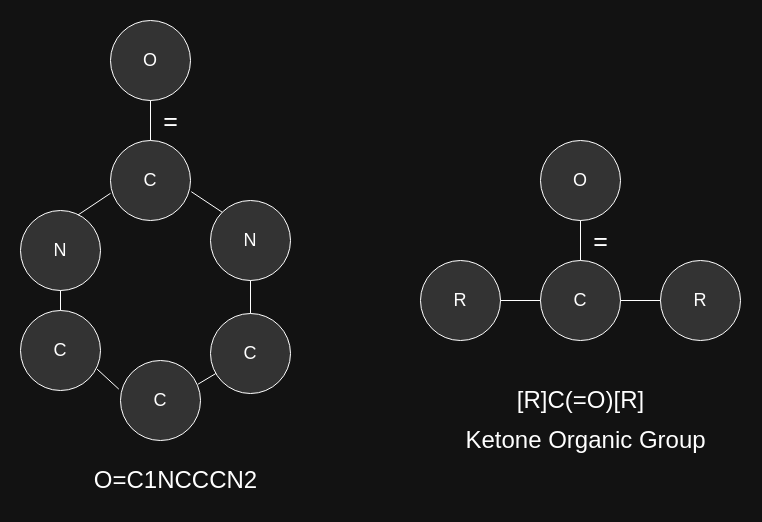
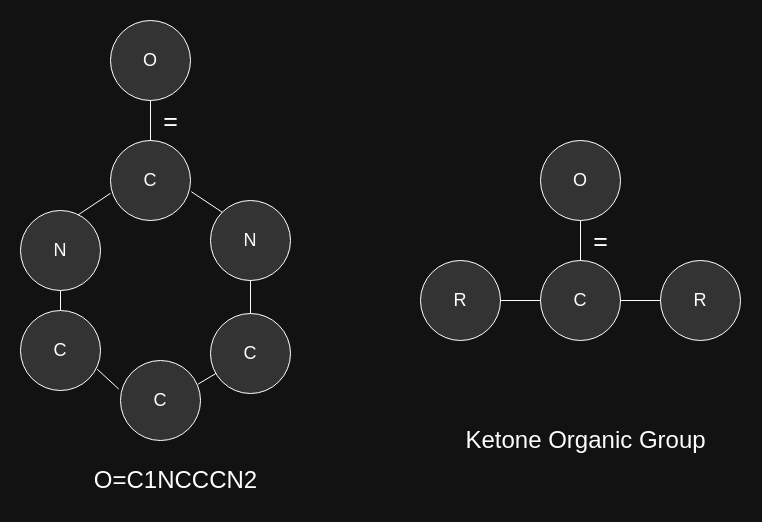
(581, 401) -> none
